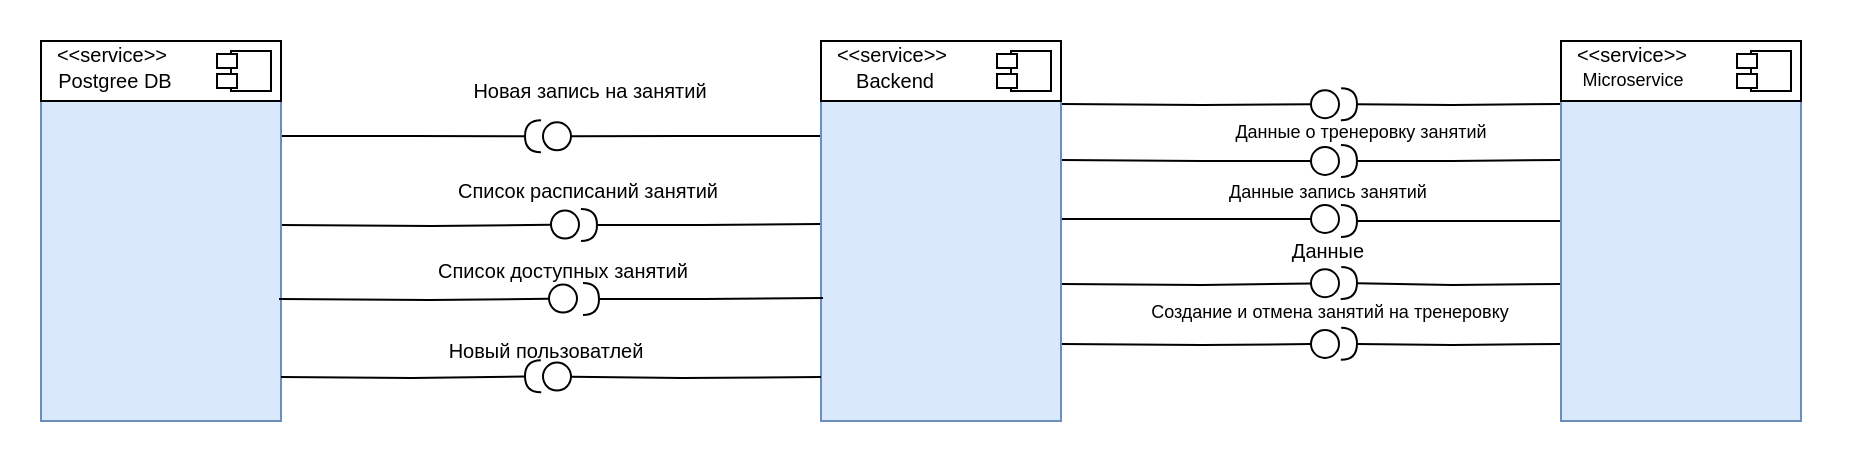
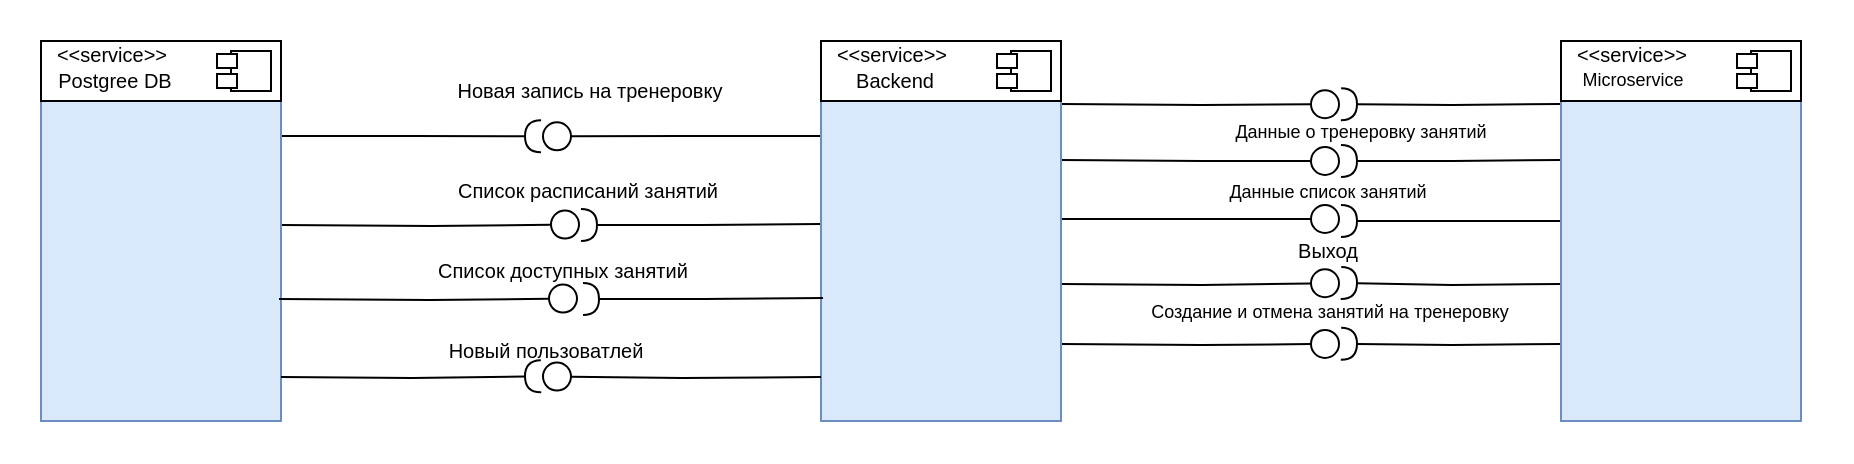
(591, 91) -> (591, 91)
(1329, 191) -> (1329, 191)
(1329, 251) -> (1329, 251)
